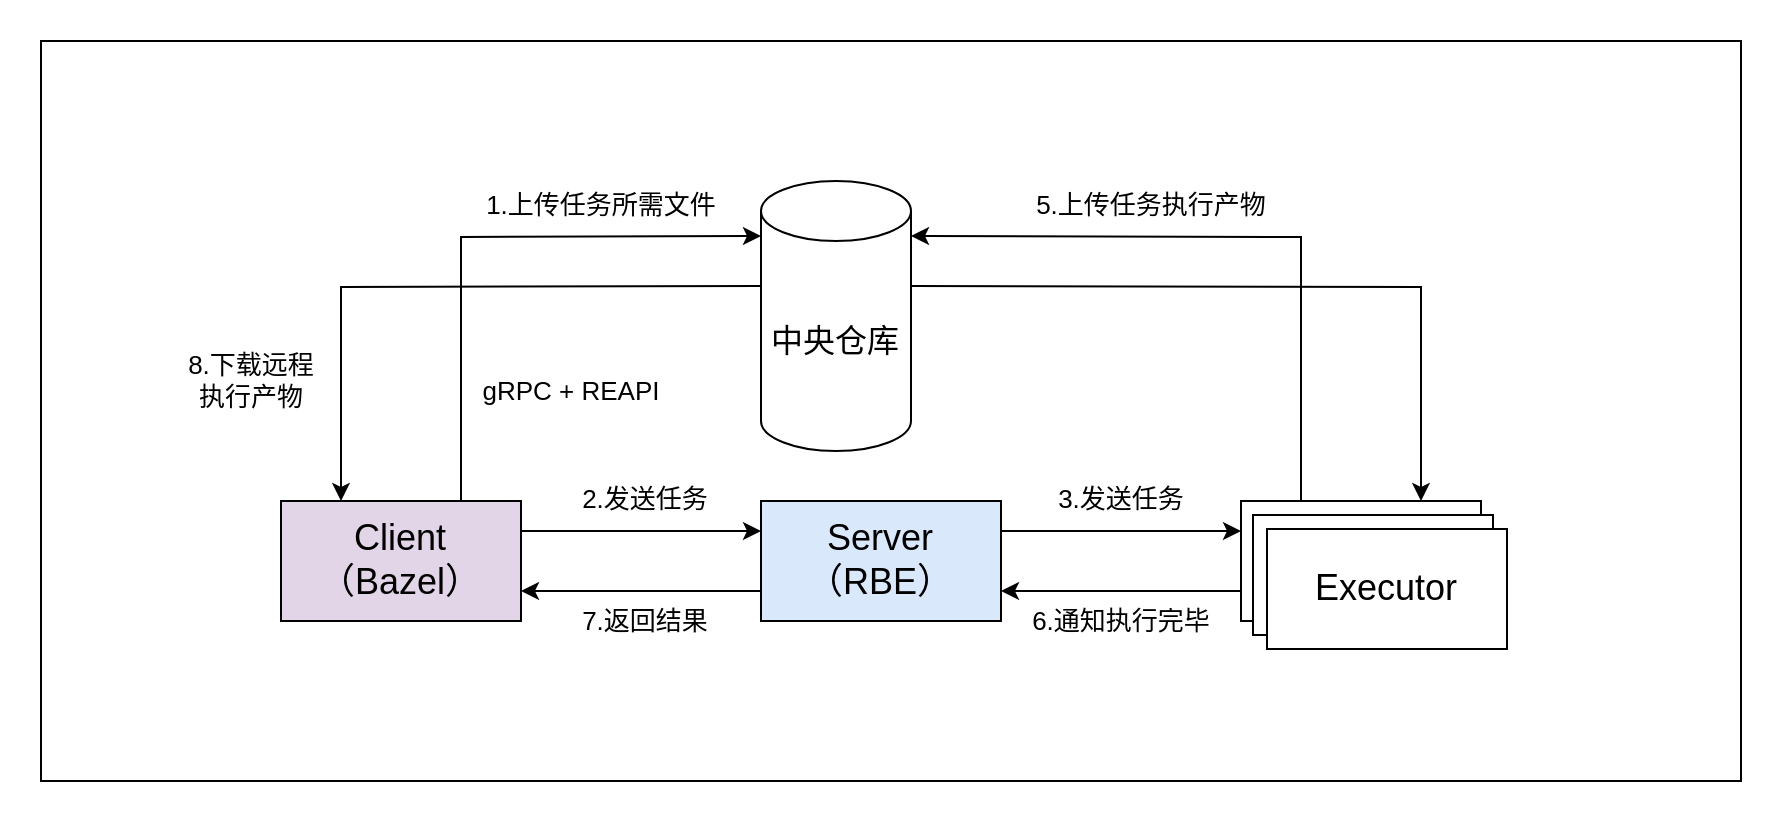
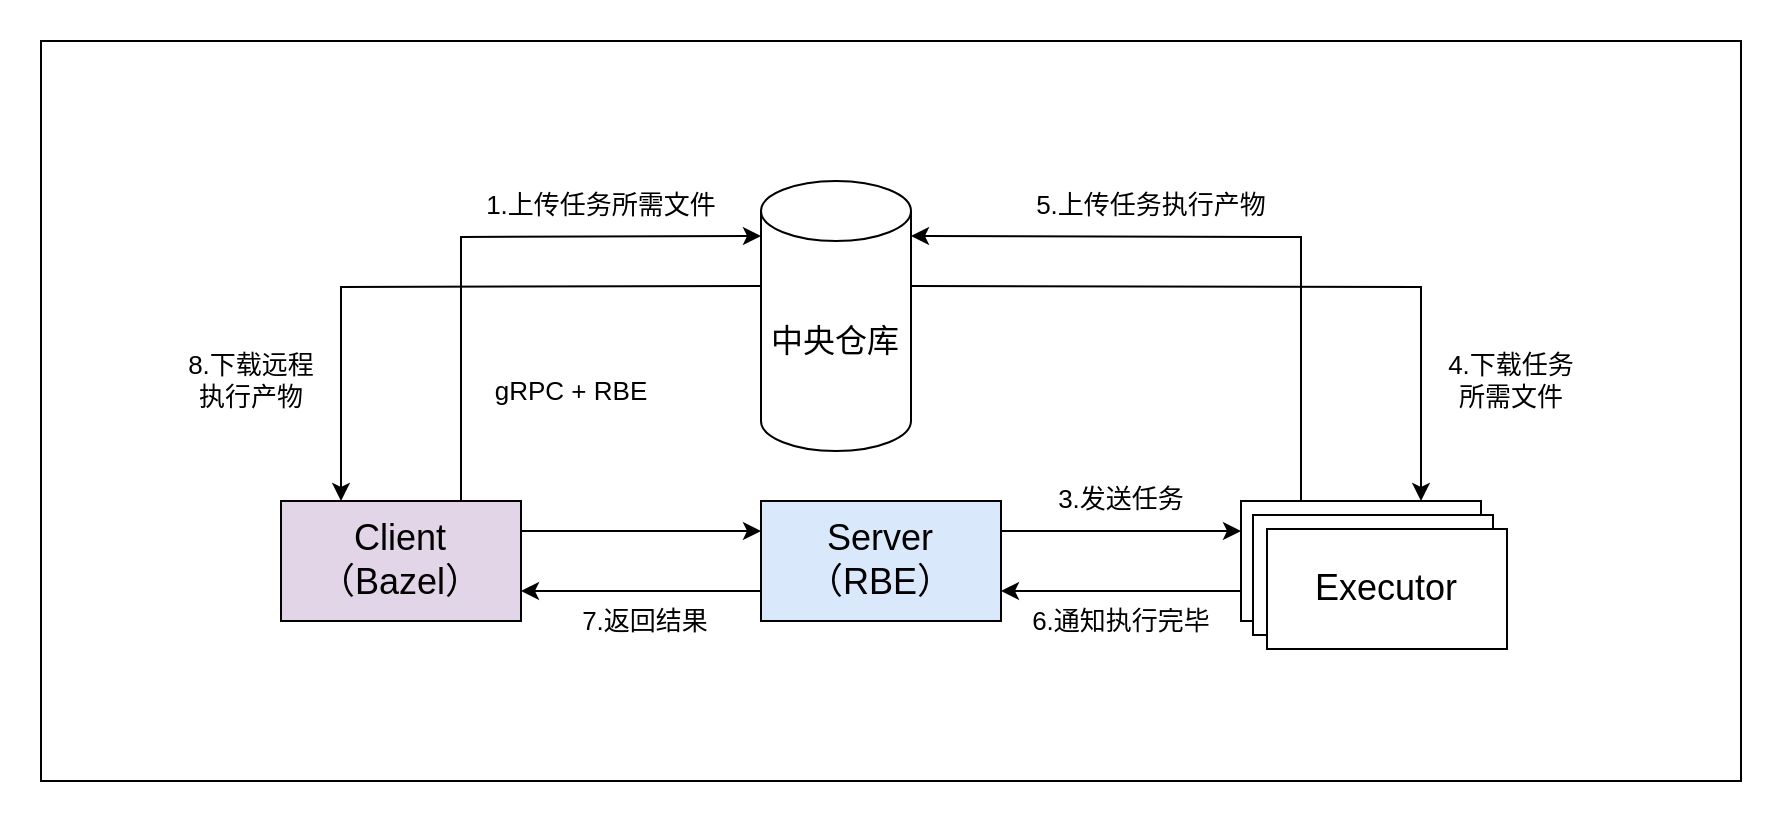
none -> (1511, 381)
(572, 391) -> (572, 391)
(645, 499) -> none
